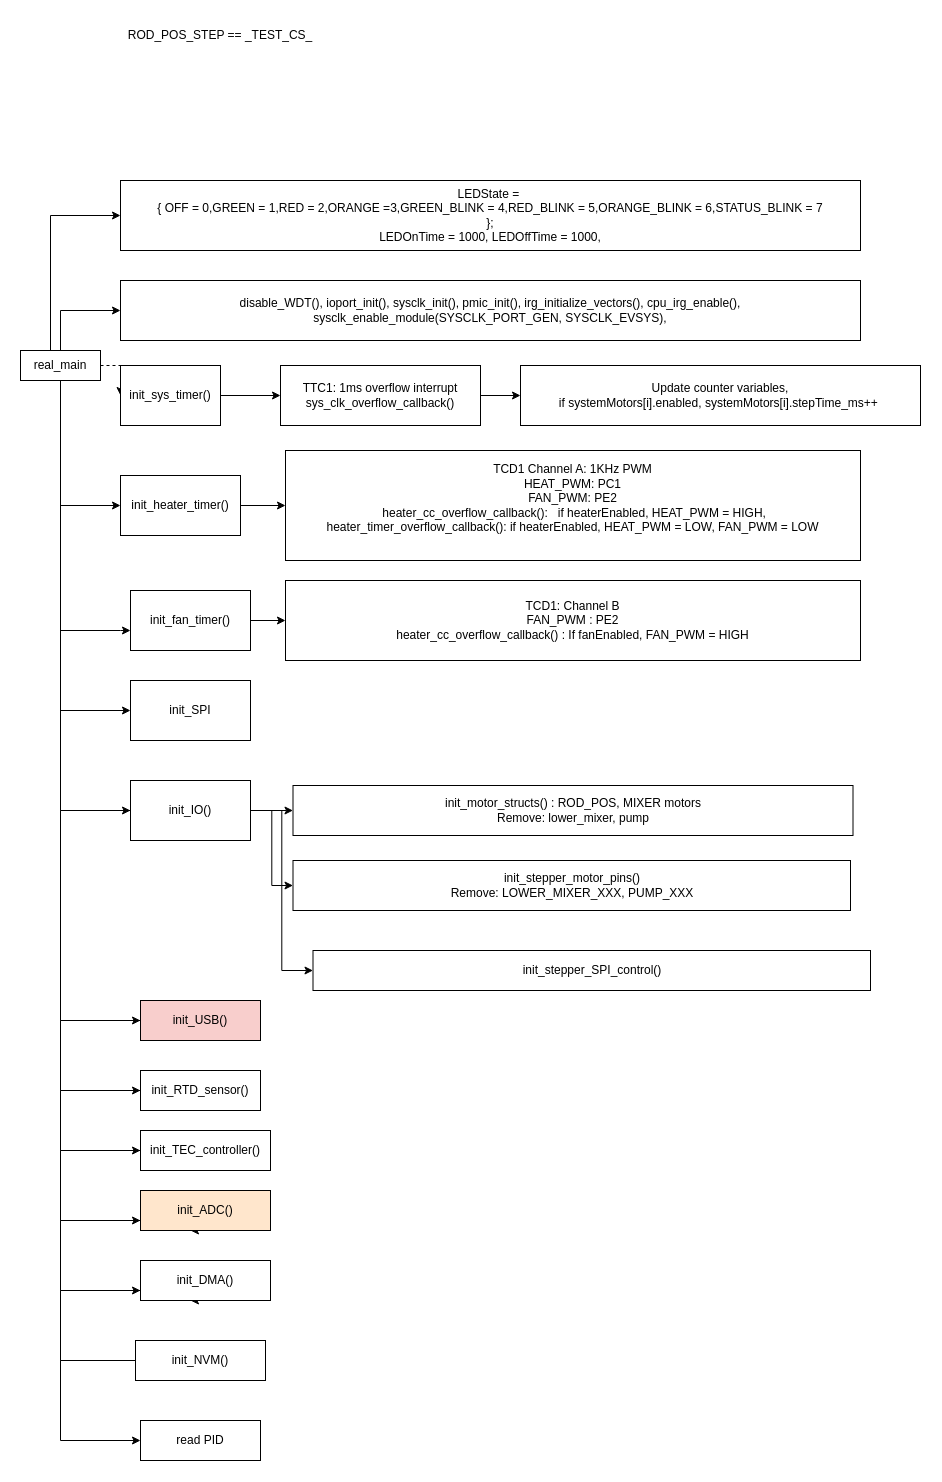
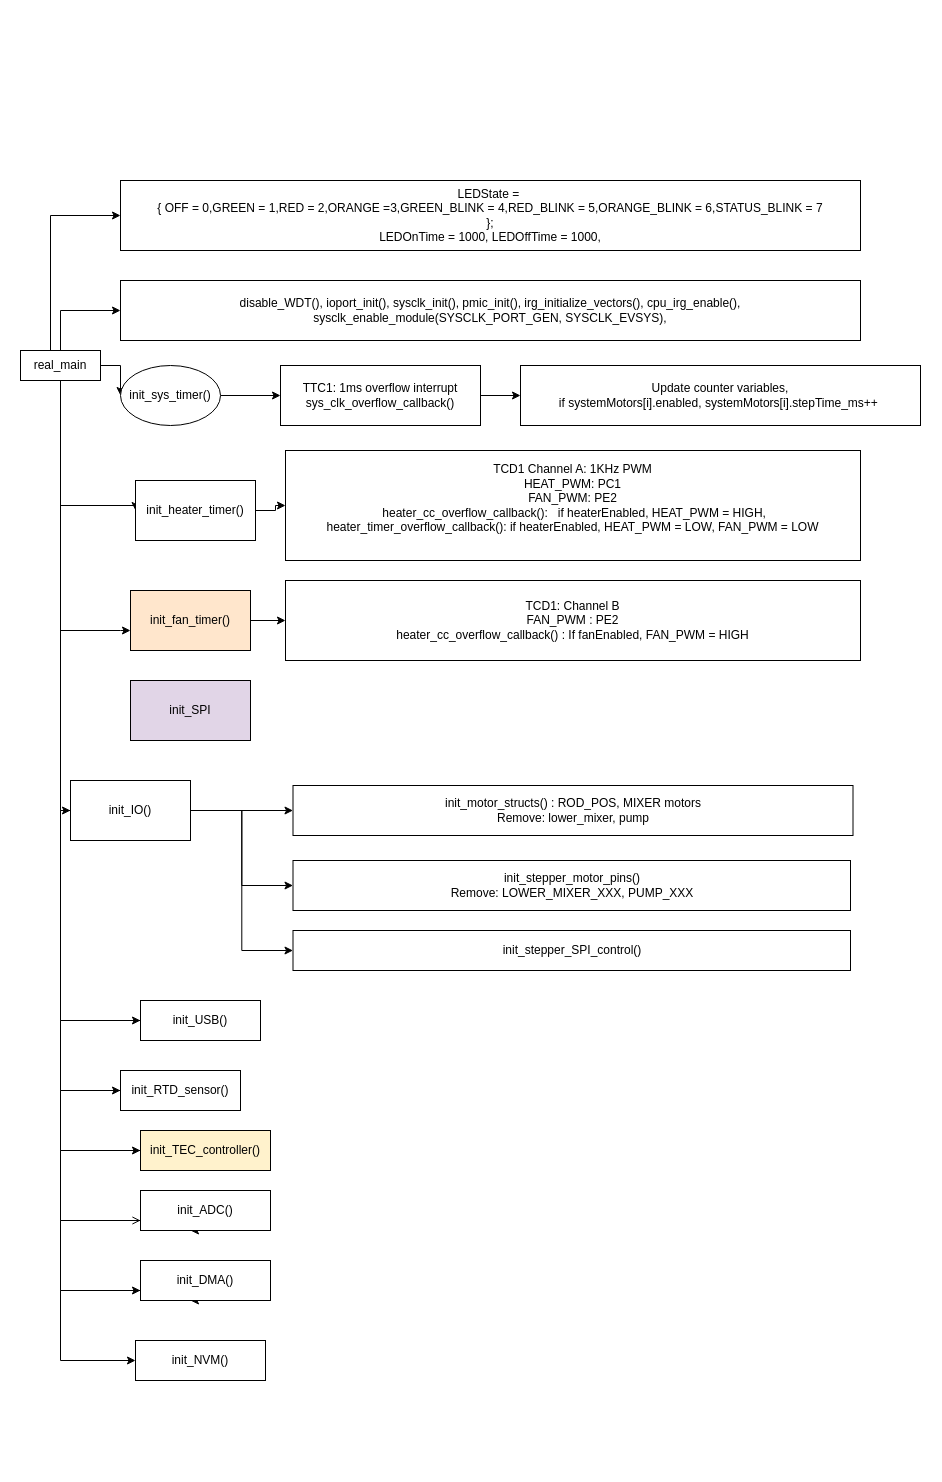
(221, 36) -> none
(112, 366) -> (112, 366)
(171, 396) -> (171, 396)
(181, 506) -> (196, 511)
(191, 621) -> (191, 621)
(93, 711) -> none
(191, 711) -> (191, 711)
(191, 811) -> (131, 811)
(592, 971) -> (572, 951)
(201, 1021) -> (201, 1021)
(201, 1091) -> (181, 1091)
(141, 1151) -> (141, 1151)
(206, 1151) -> (206, 1151)
(206, 1211) -> (206, 1211)
(136, 1361) -> (61, 1358)
(61, 1438) -> none
(201, 1441) -> none
